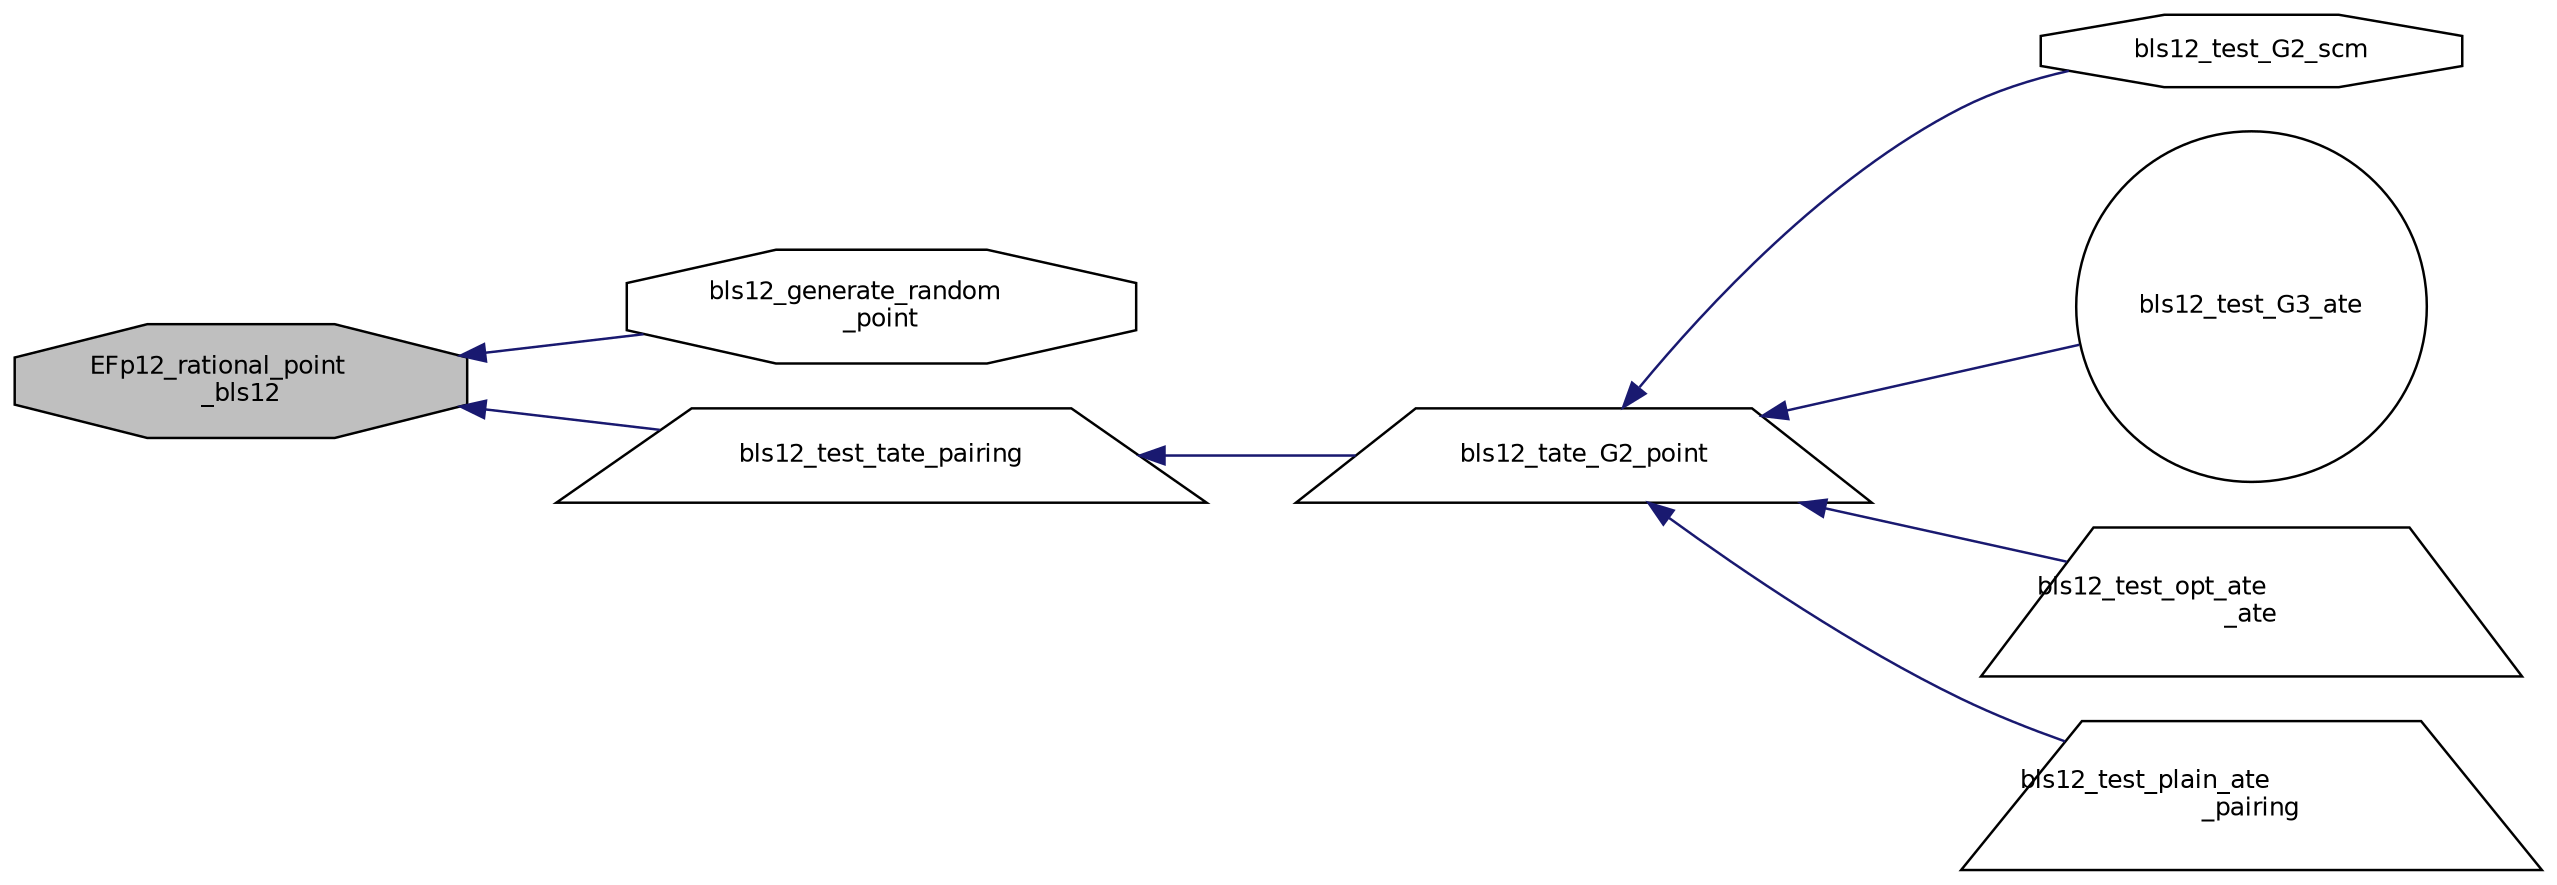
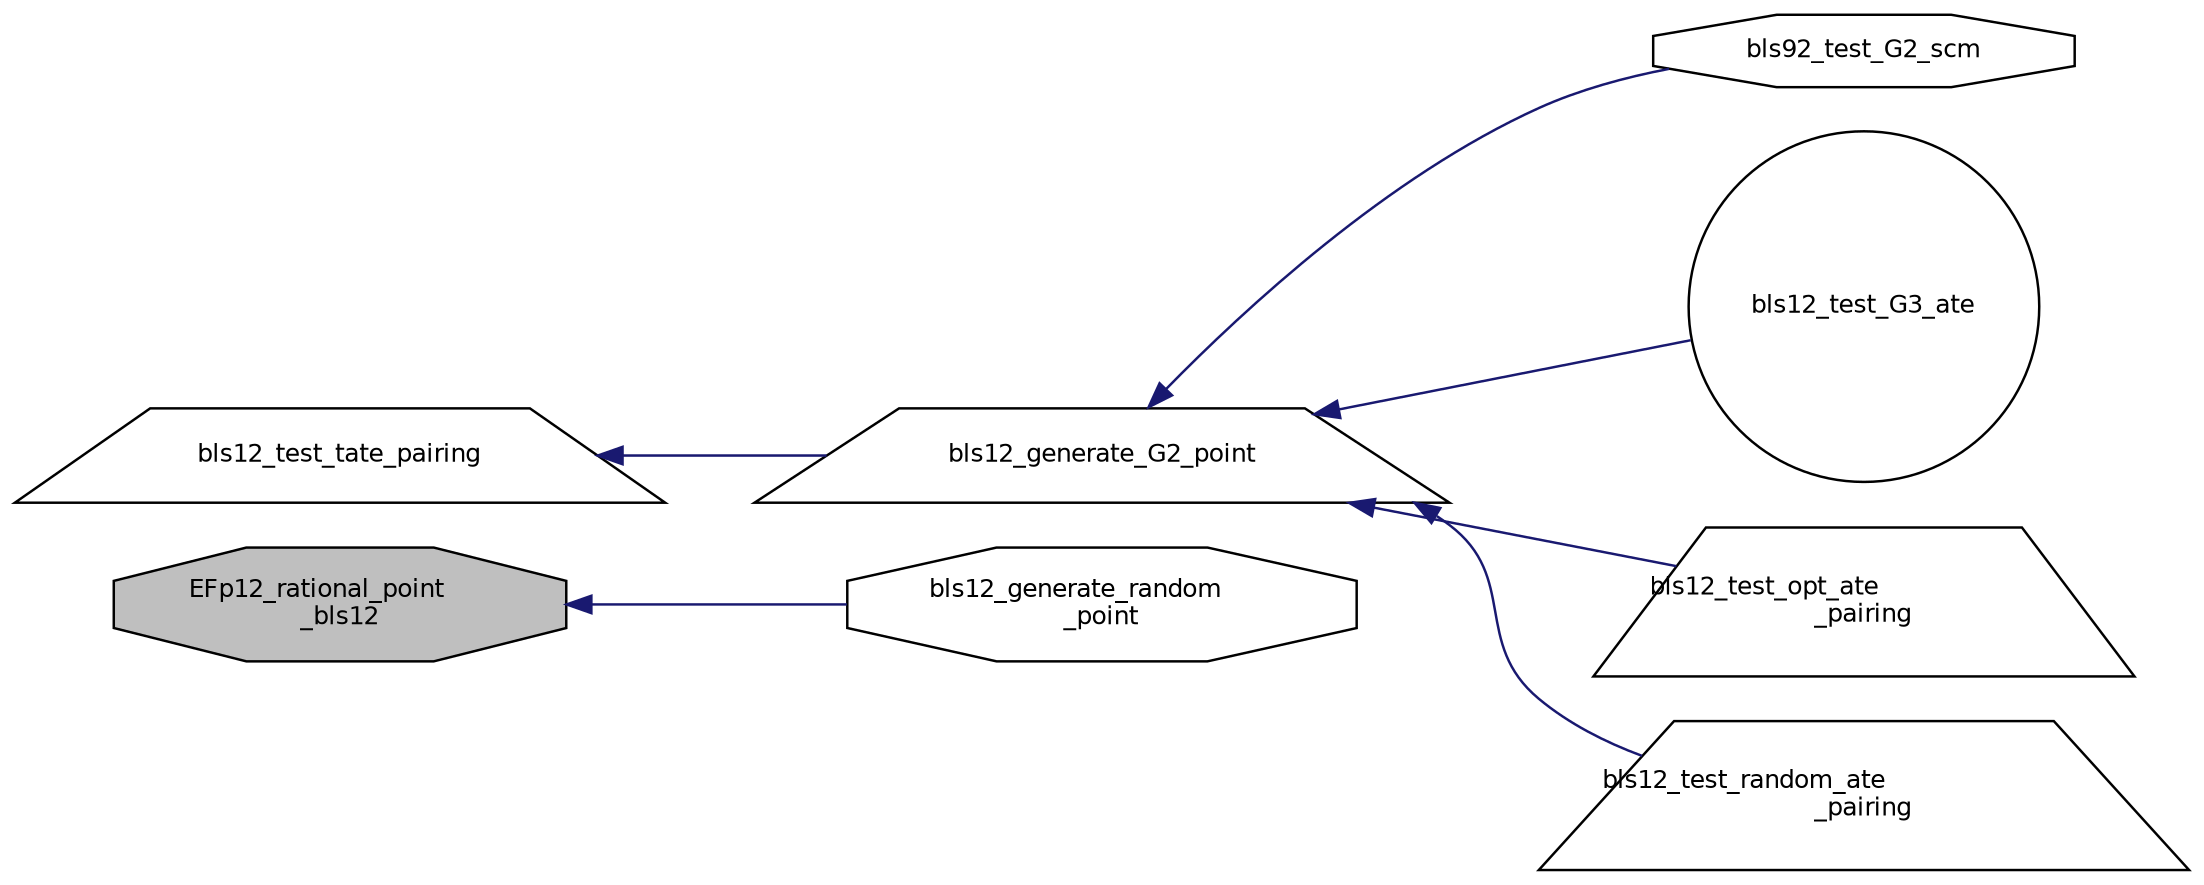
(2252, 51) -> (1864, 51)
(573, 420) -> none
(1584, 456) -> (1102, 456)
(2252, 602) -> (1864, 602)
(2252, 796) -> (1864, 796)
